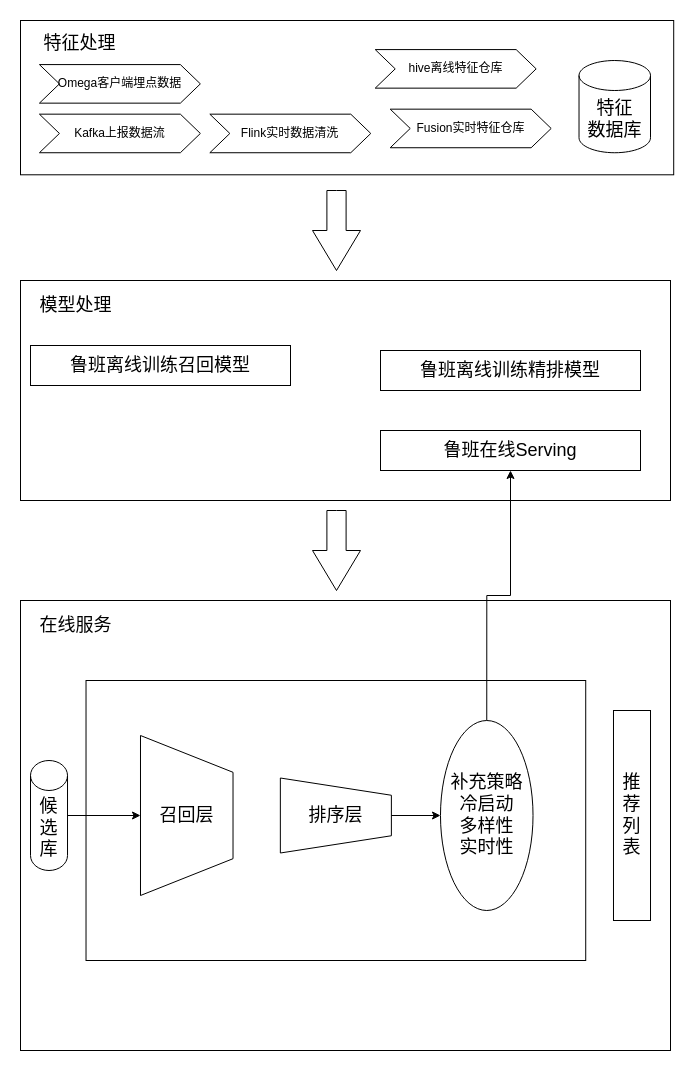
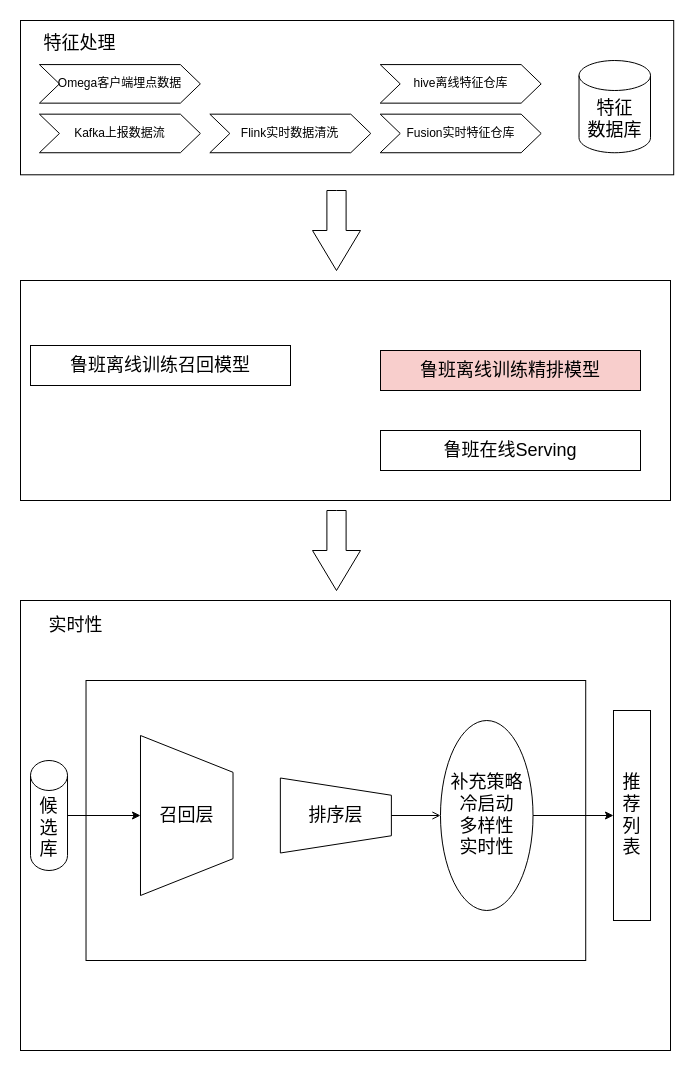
(456, 69) -> (461, 84)
(471, 128) -> (461, 133)
(76, 306) -> none
(511, 371) -> (511, 371)
(495, 596) -> (570, 816)
(76, 626) -> (76, 626)
(432, 816) -> (433, 816)
